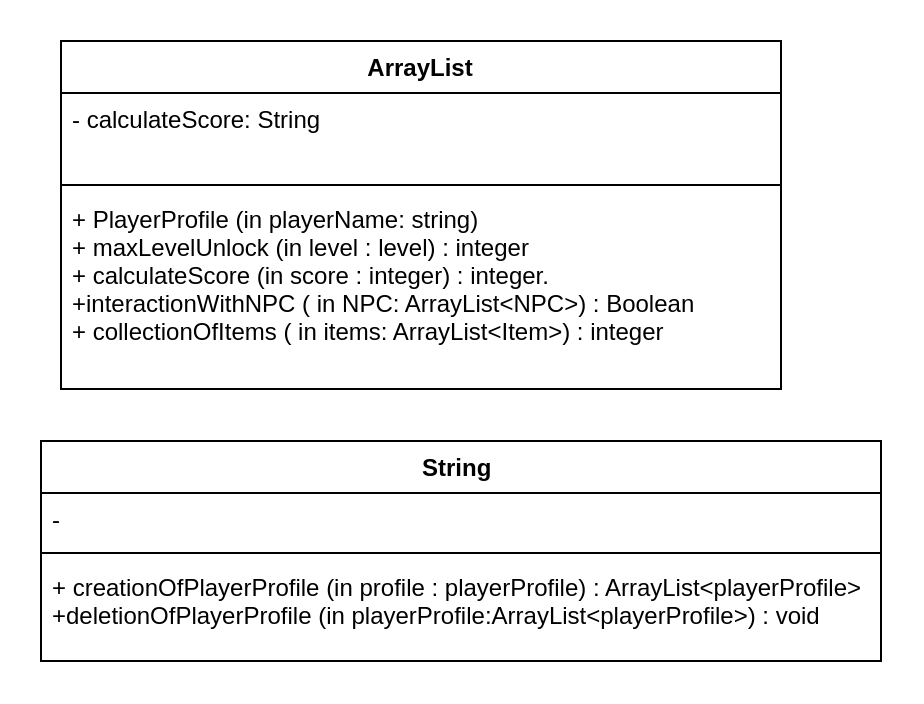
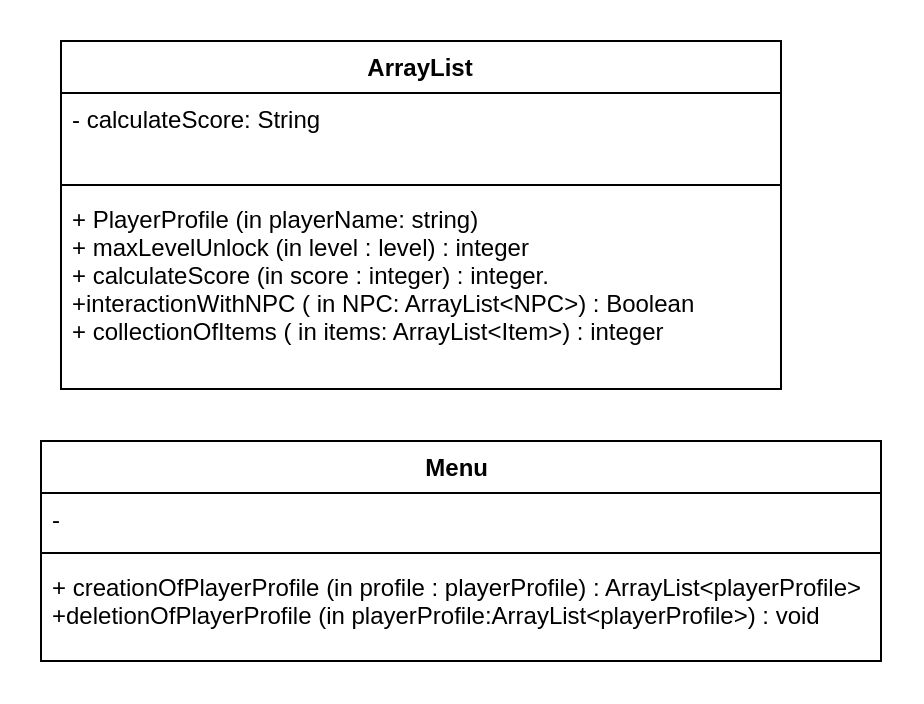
(460, 468) -> (460, 468)
